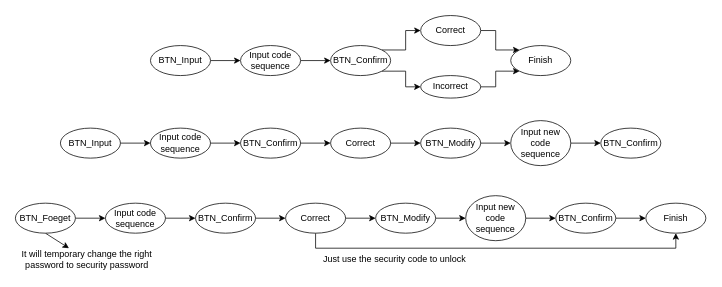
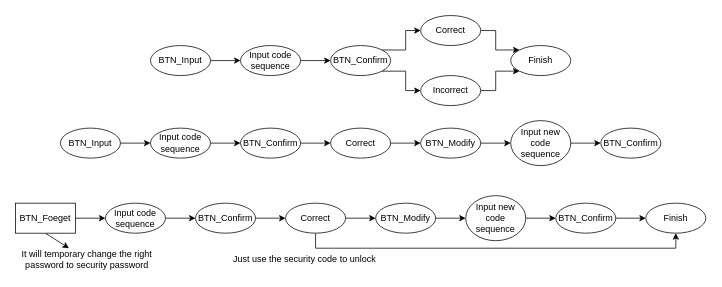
(450, 87) -> (450, 90)
(45, 218) -> (45, 218)
(394, 259) -> (304, 259)
